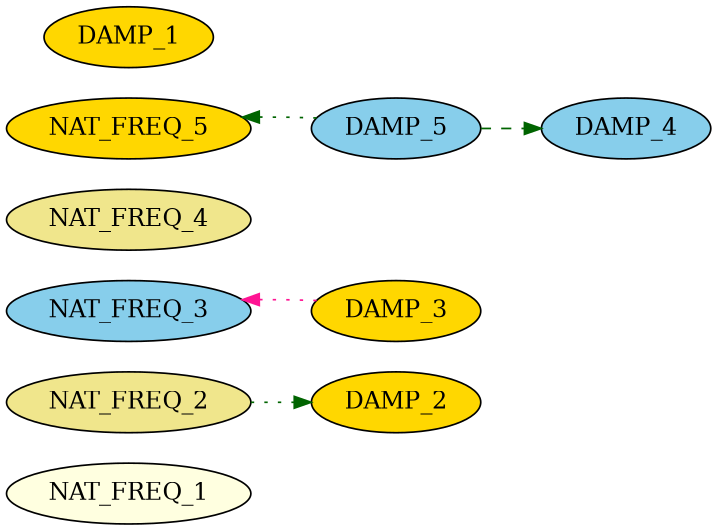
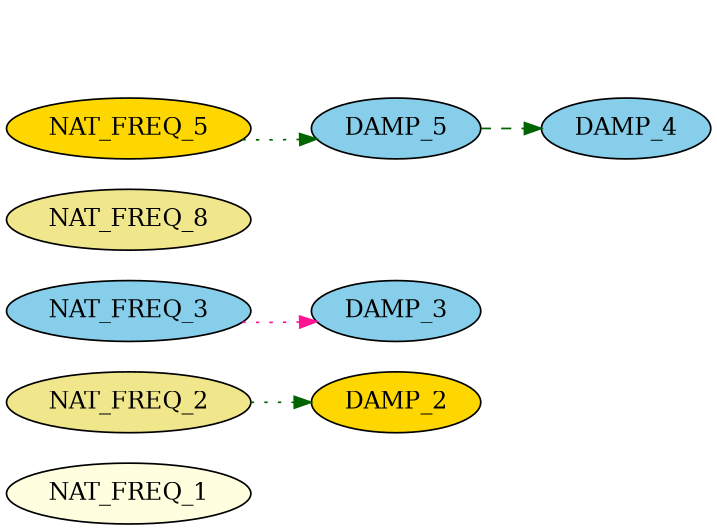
(129, 37) -> none
(288, 117) -> (271, 140)
(129, 220) -> (129, 220)
(288, 300) -> (271, 322)
(396, 311) -> (396, 311)
